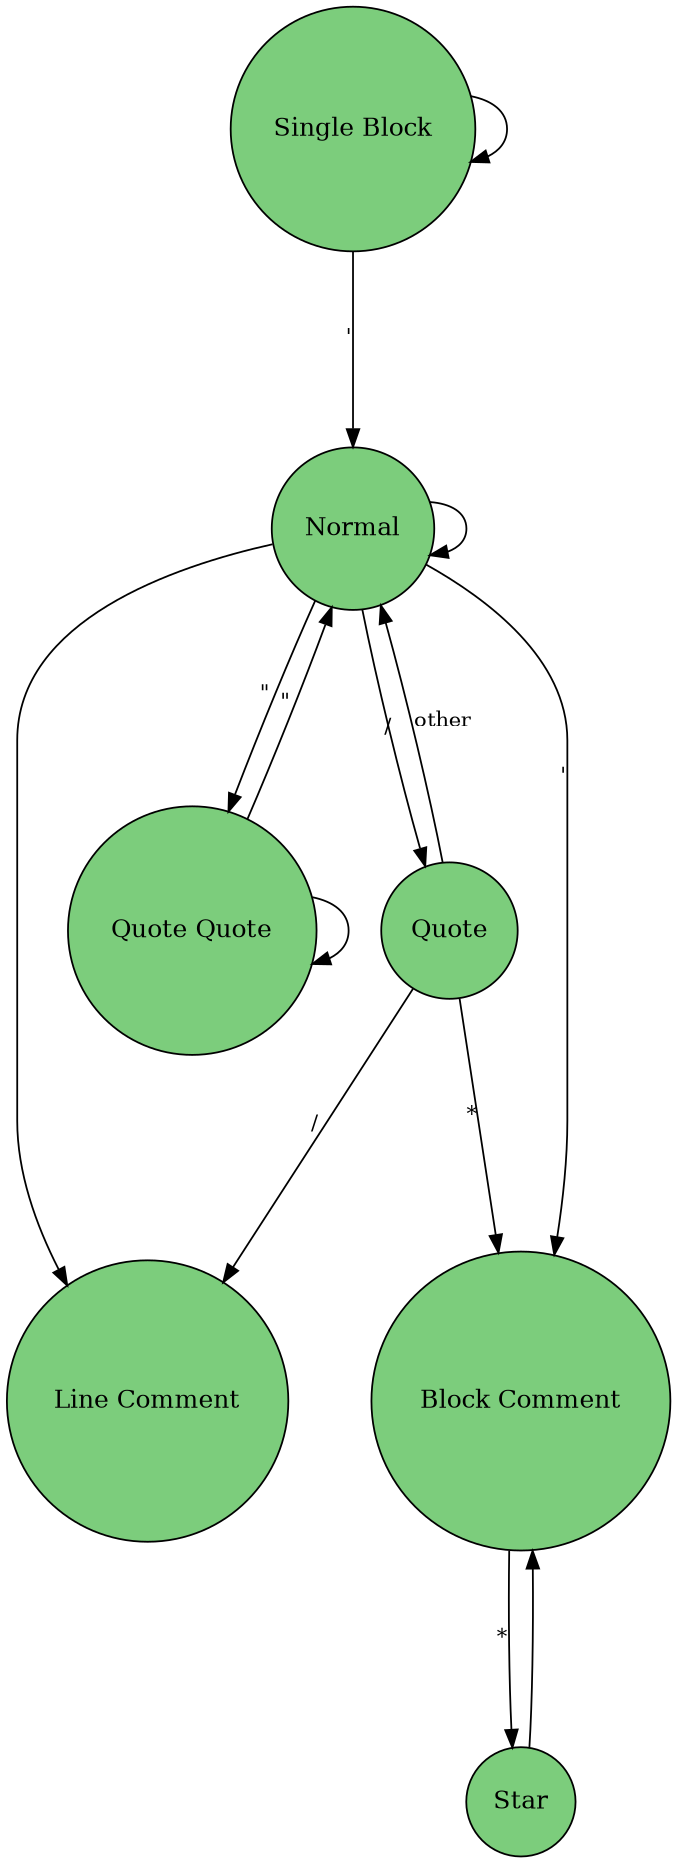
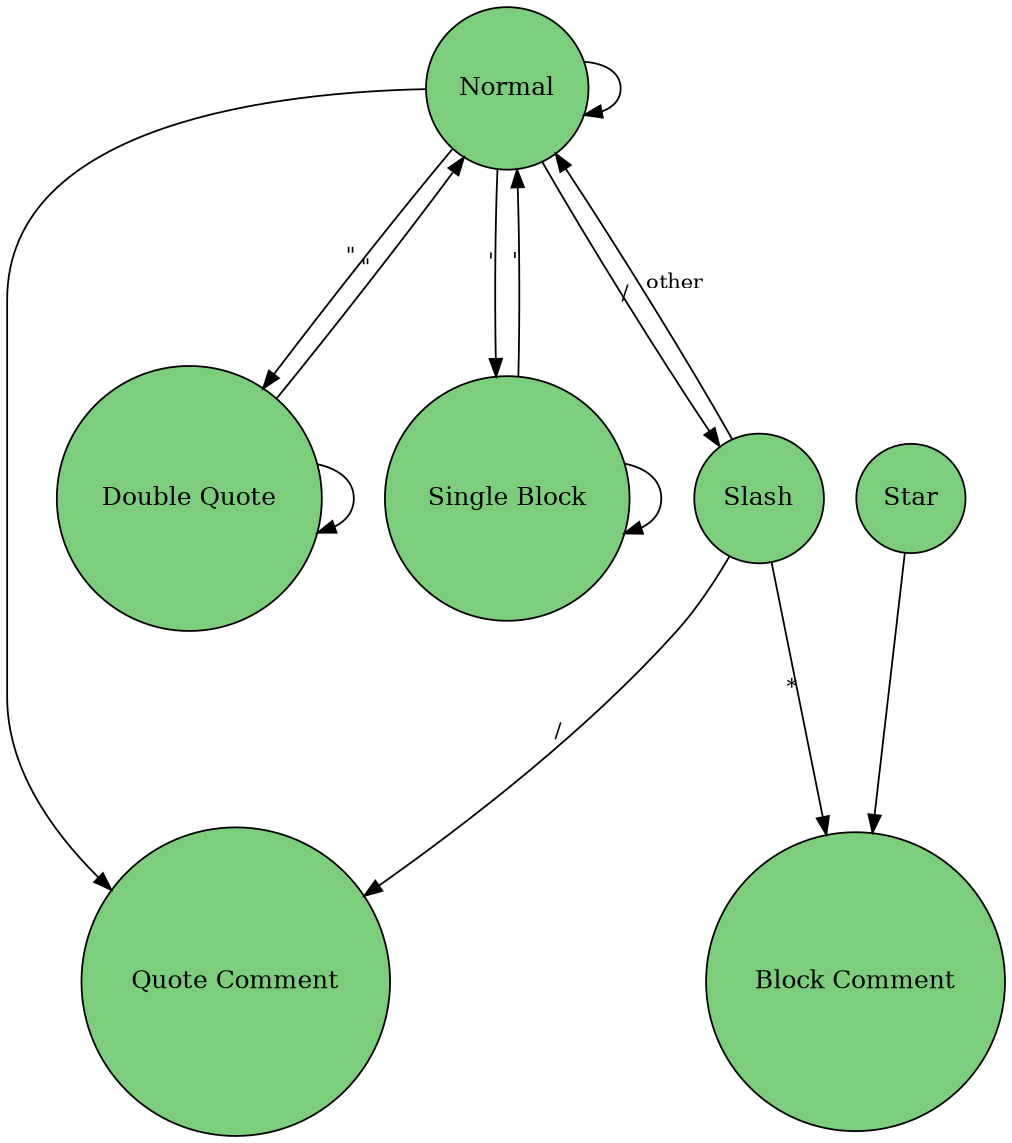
(567, 871) -> (495, 264)
(192, 931) -> (189, 498)
(449, 931) -> (759, 498)
(148, 1401) -> (236, 982)
(509, 1640) -> none
